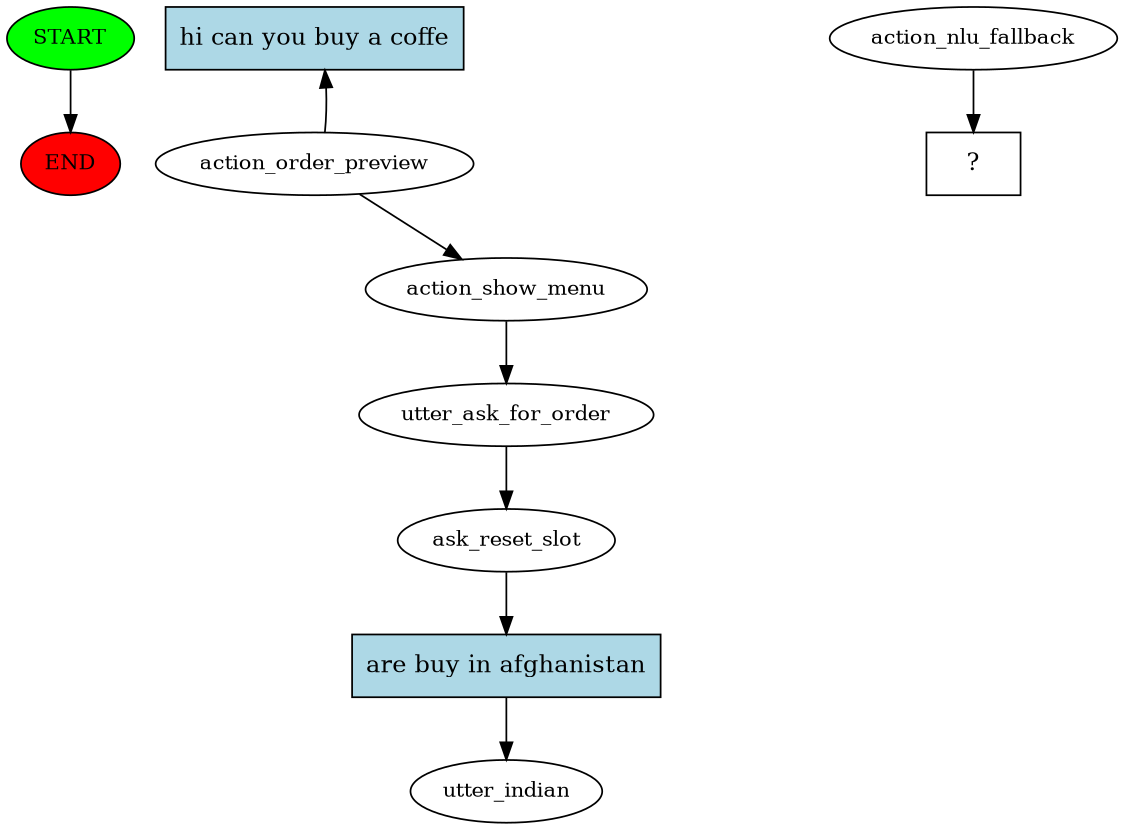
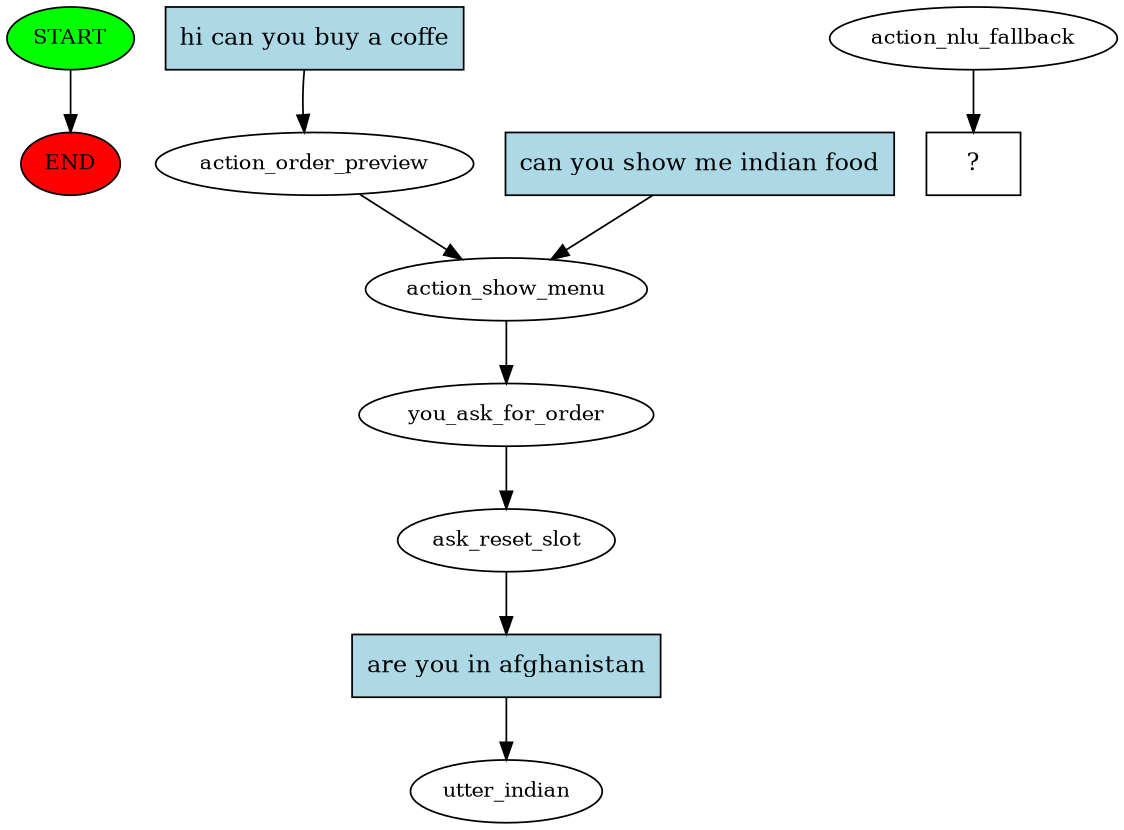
(326, 110) -> (303, 93)
none -> (700, 164)
(506, 415) -> (506, 415)
(506, 666) -> (506, 666)
